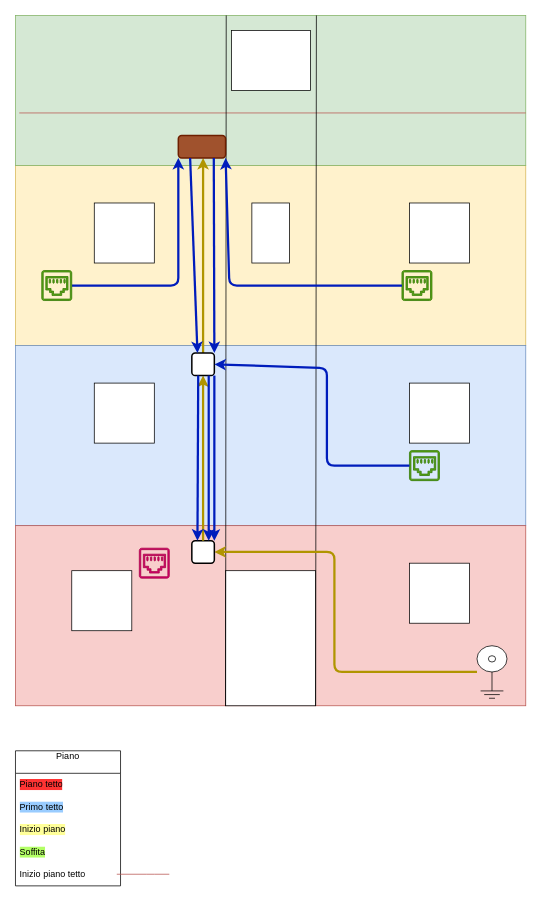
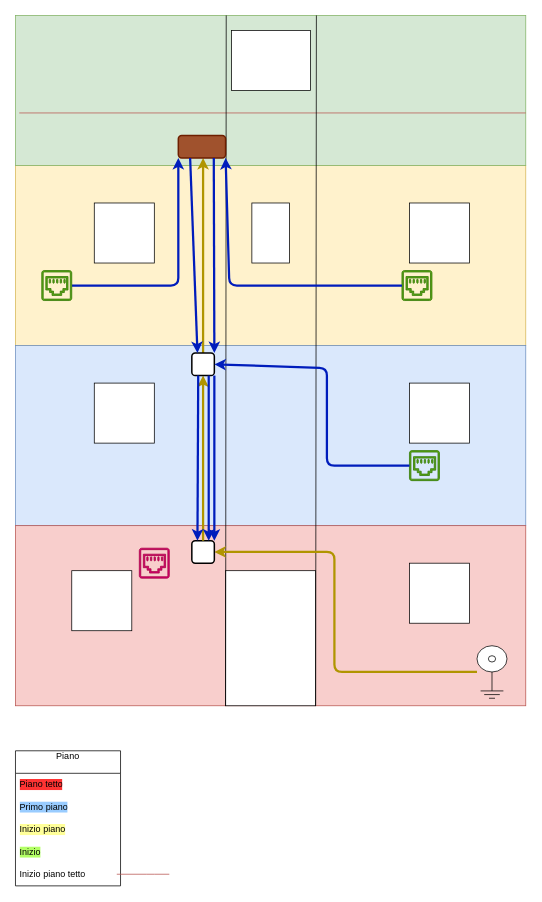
(45, 807) -> (44, 807)
(36, 852) -> (33, 852)
